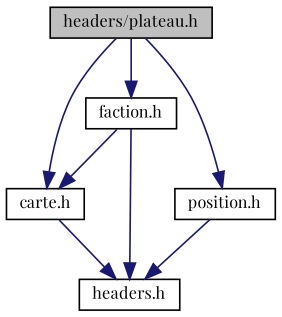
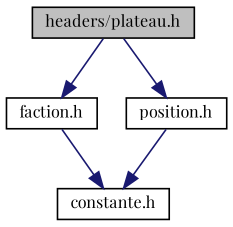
(45, 204) -> none
(130, 295) -> (113, 204)
